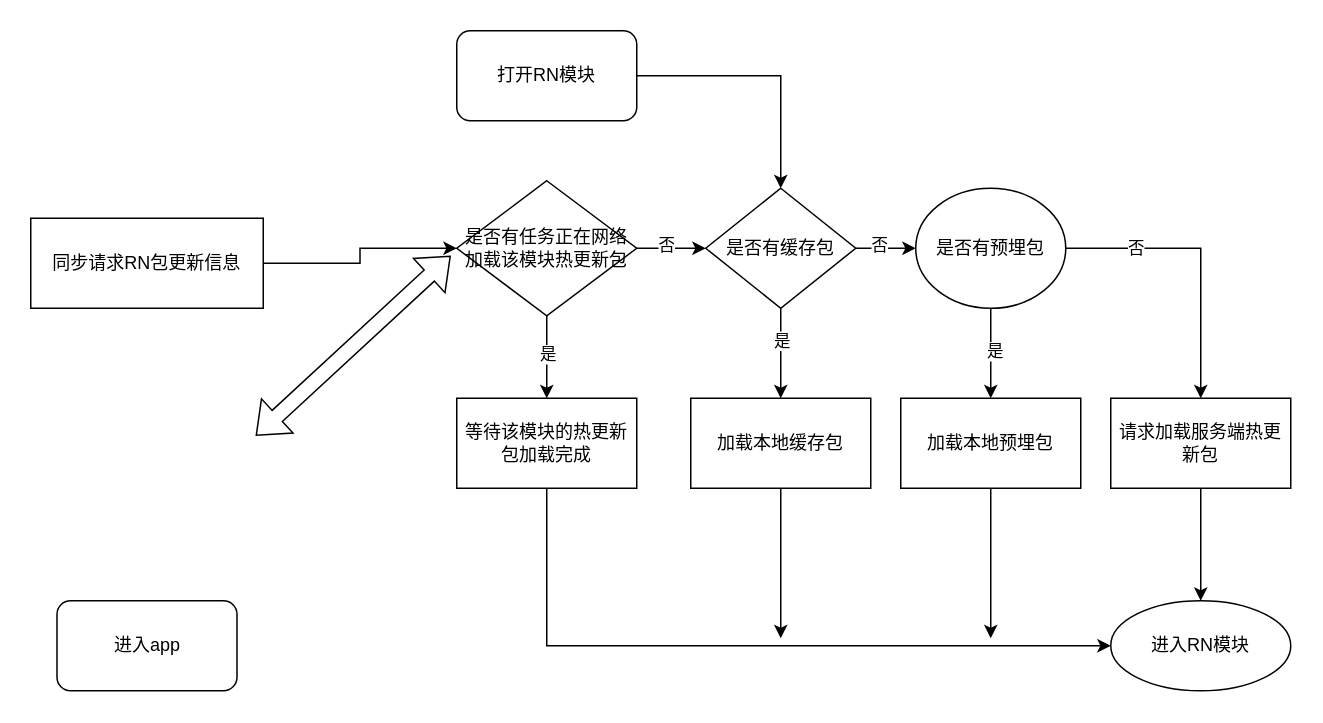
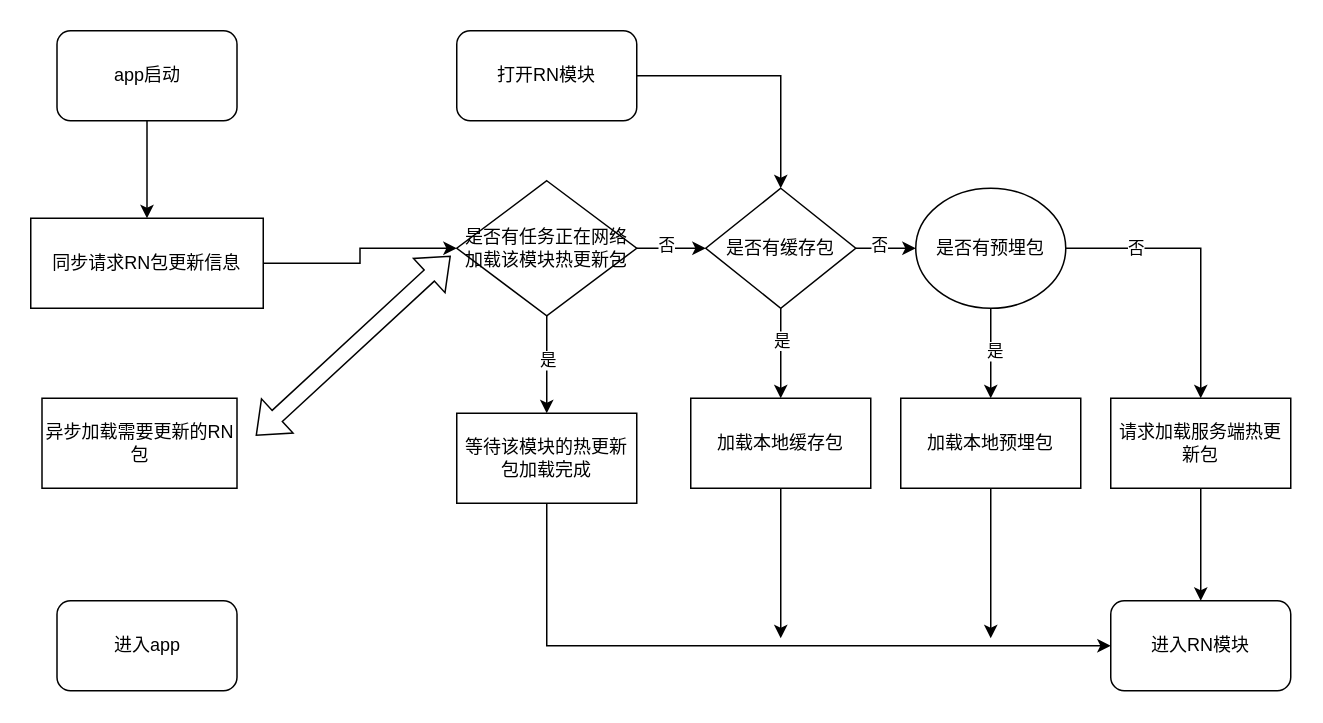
none -> (147, 76)
none -> (147, 164)
none -> (140, 443)
(547, 443) -> (547, 458)
(1201, 646) -> (1201, 646)
